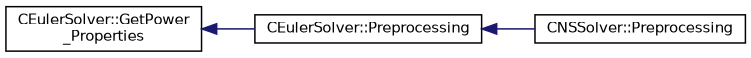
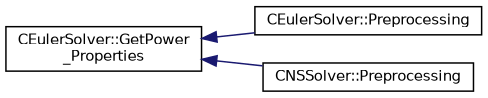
(516, 29) -> (240, 63)
